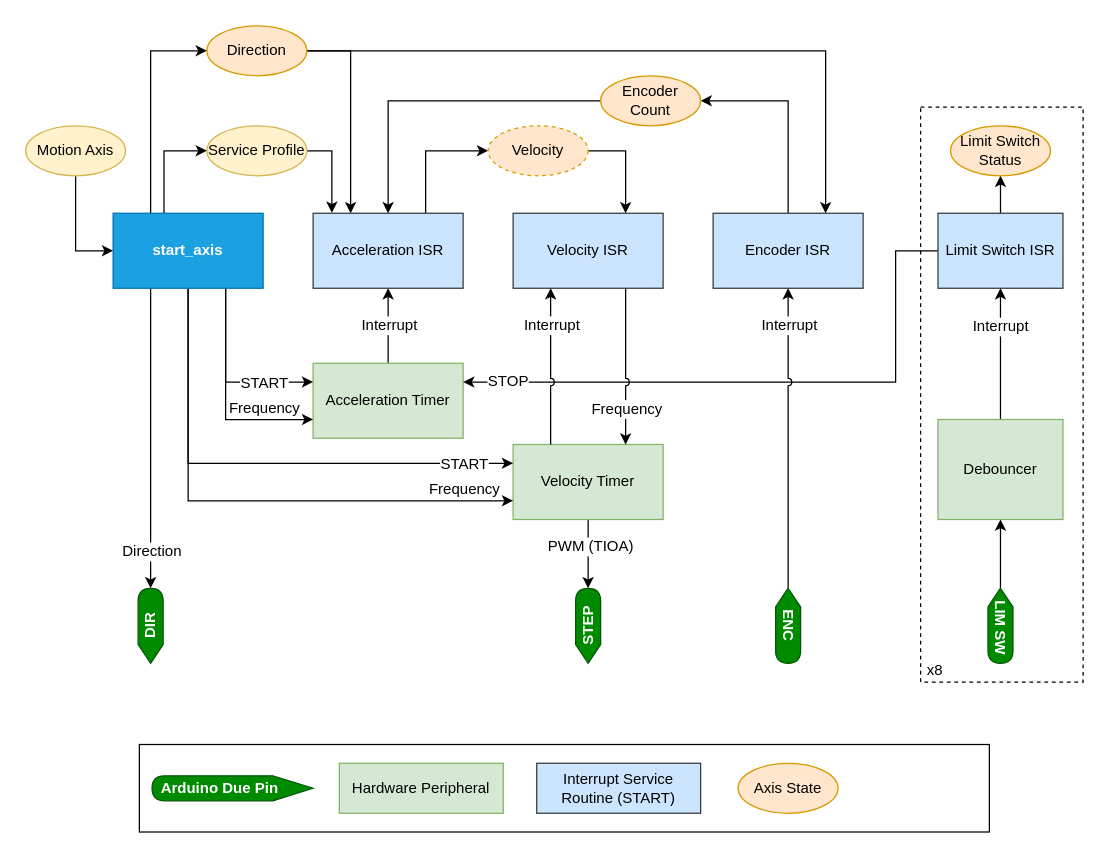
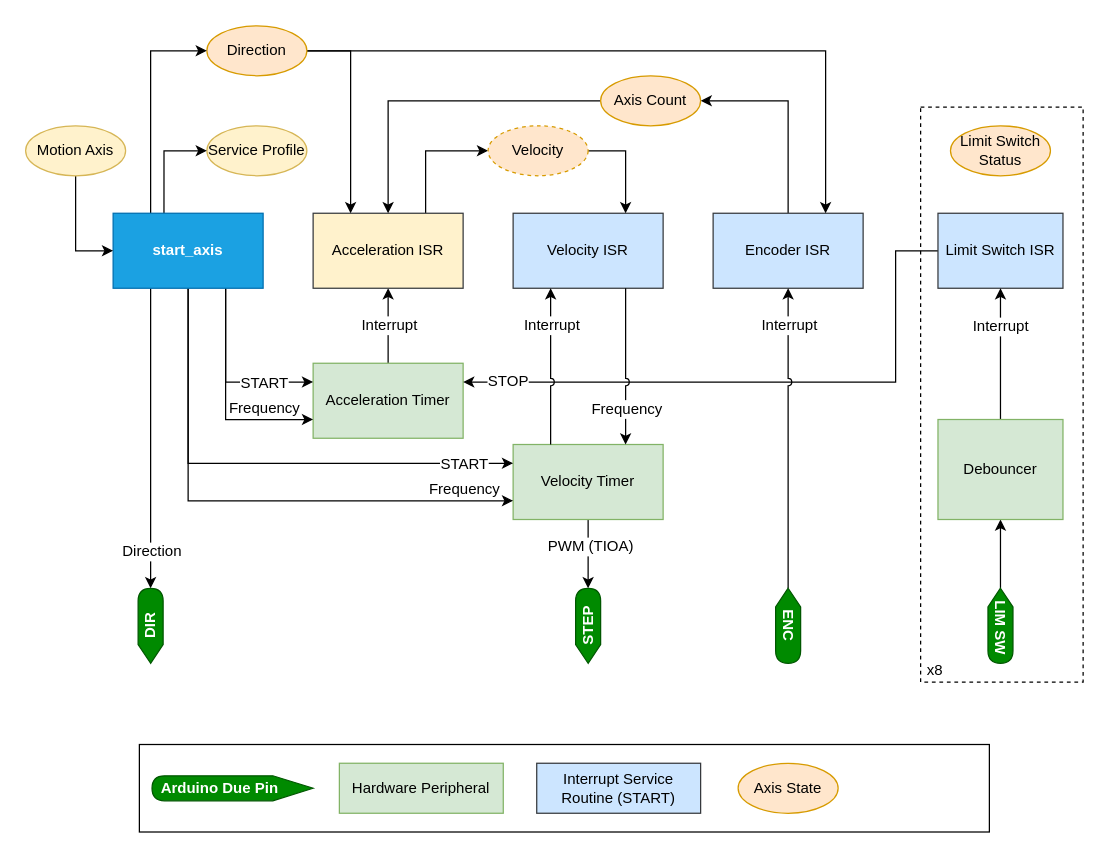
(651, 101) -> (651, 101)
(332, 165) -> none
(1001, 190) -> none
(388, 251) -> (388, 251)
